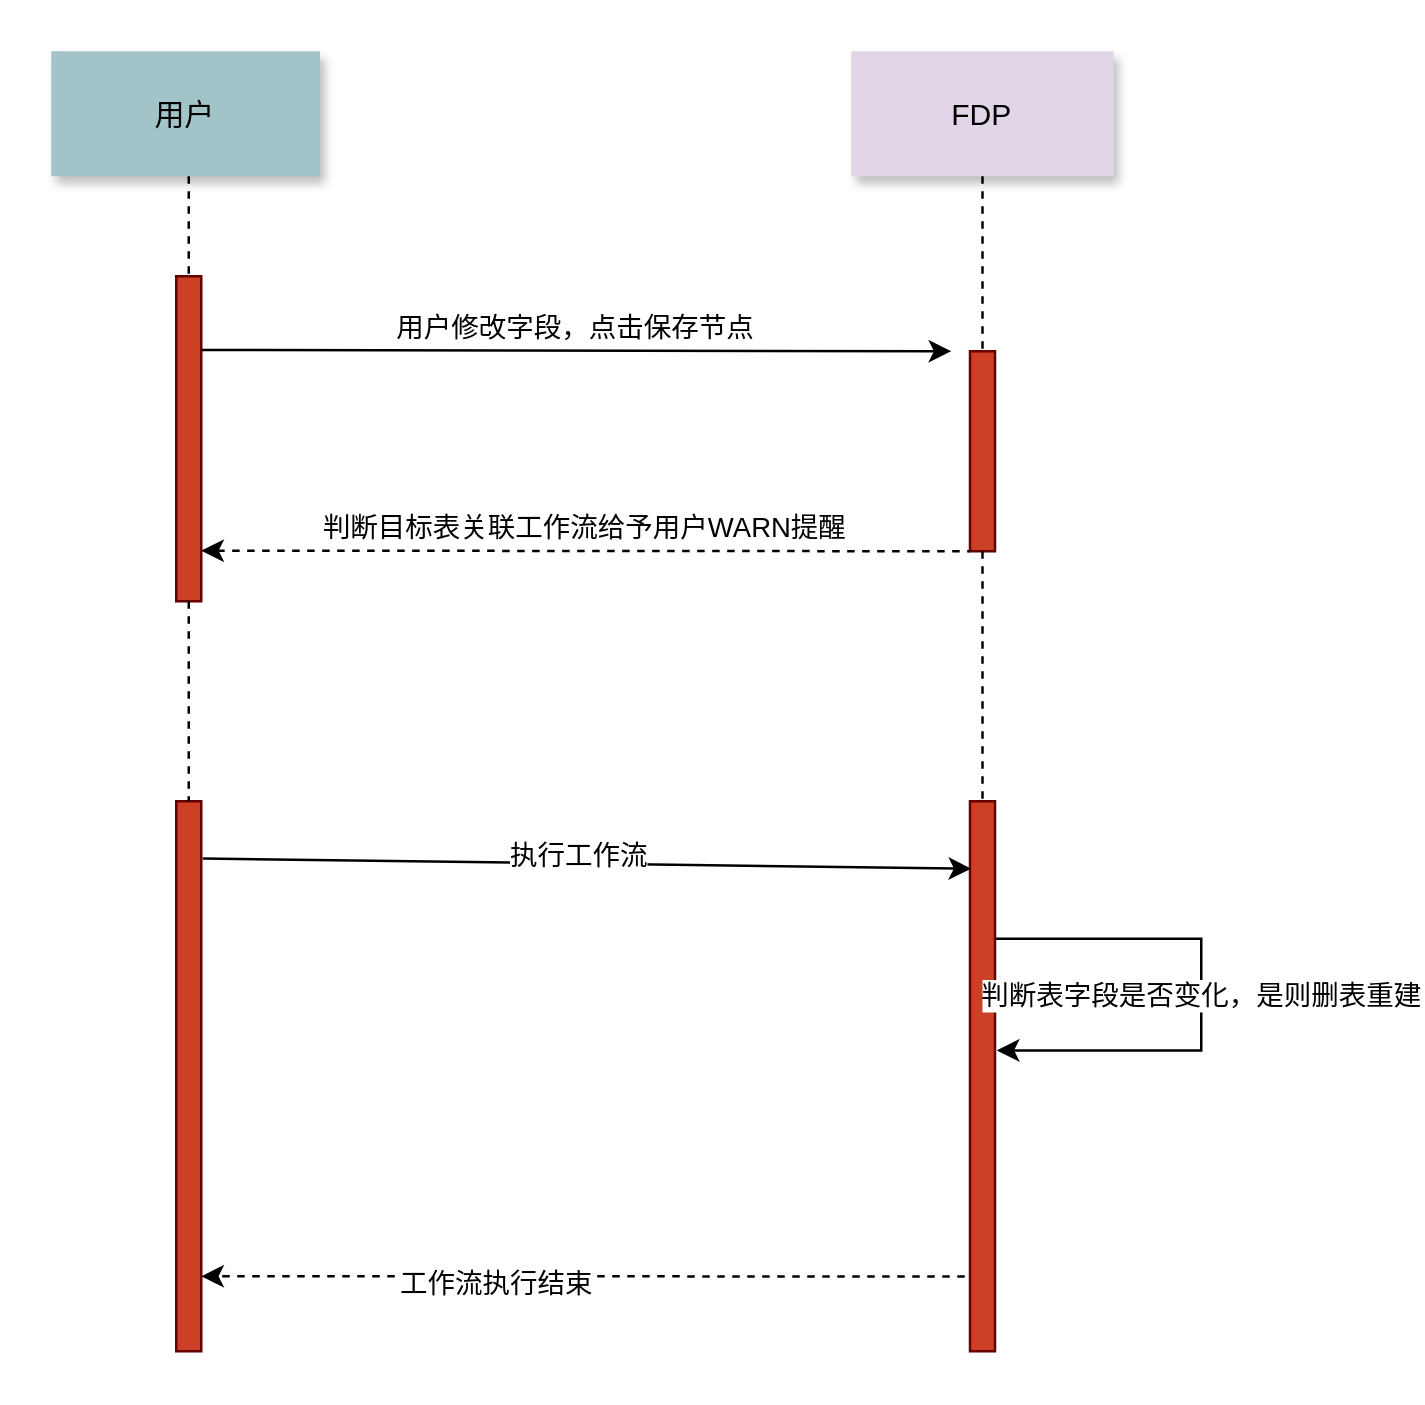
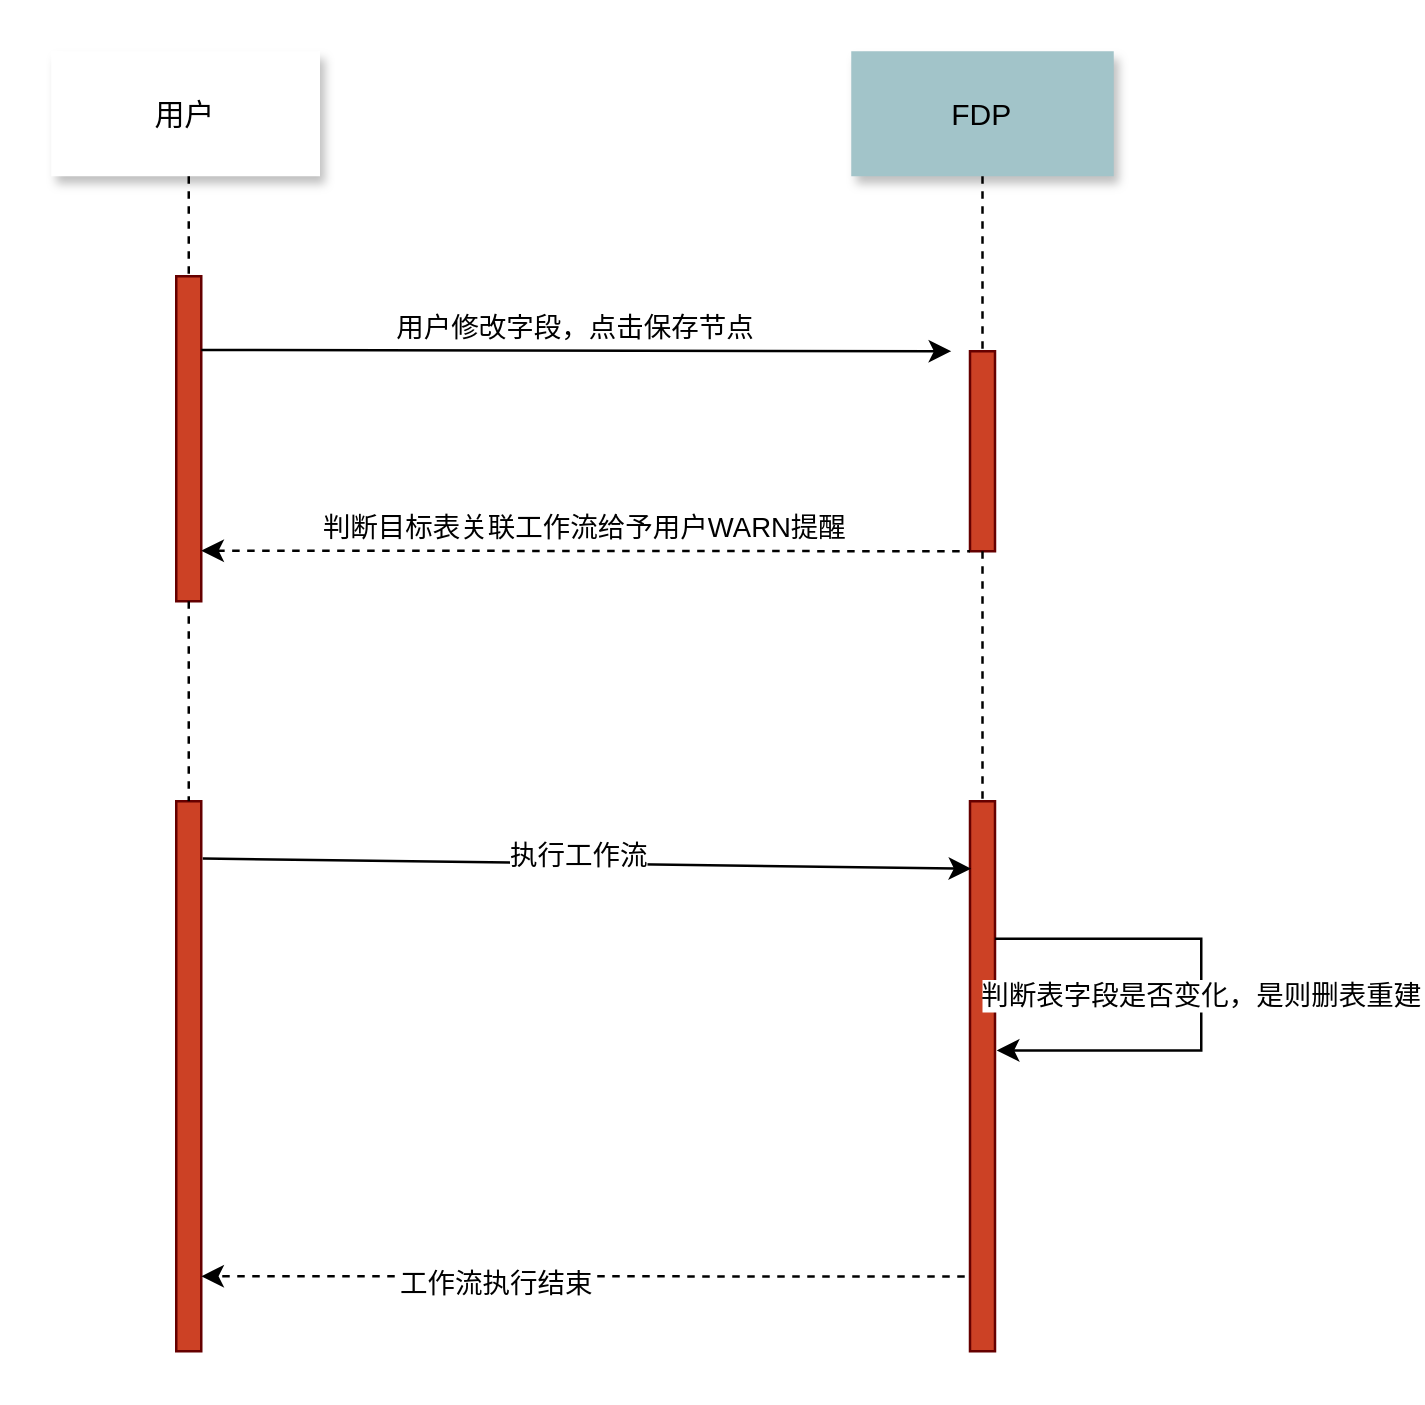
(186, 114) -> (186, 114)
(983, 114) -> (983, 114)
